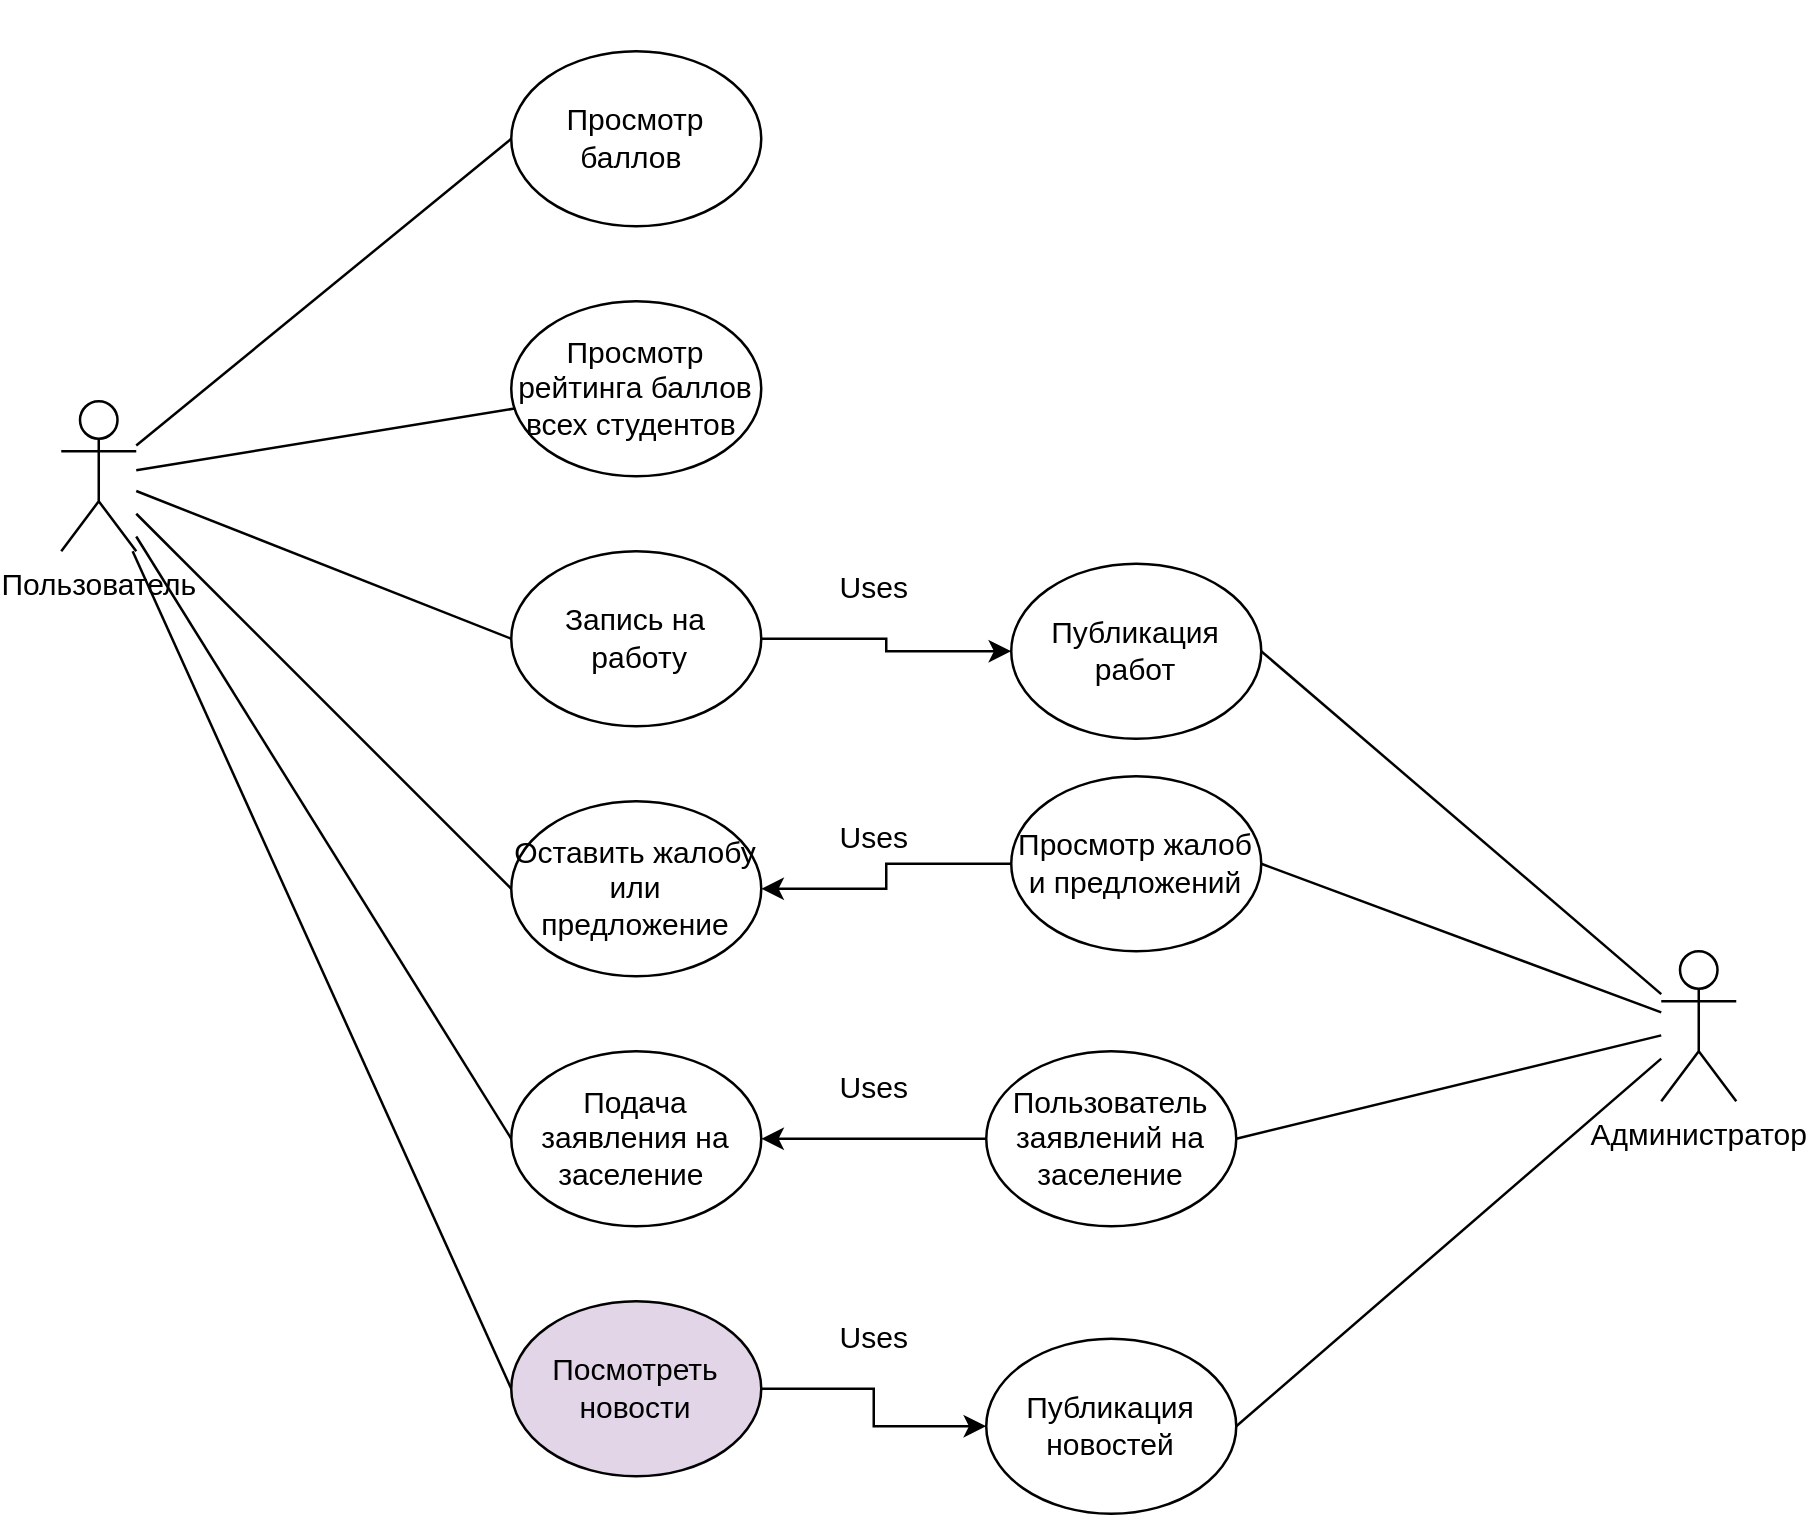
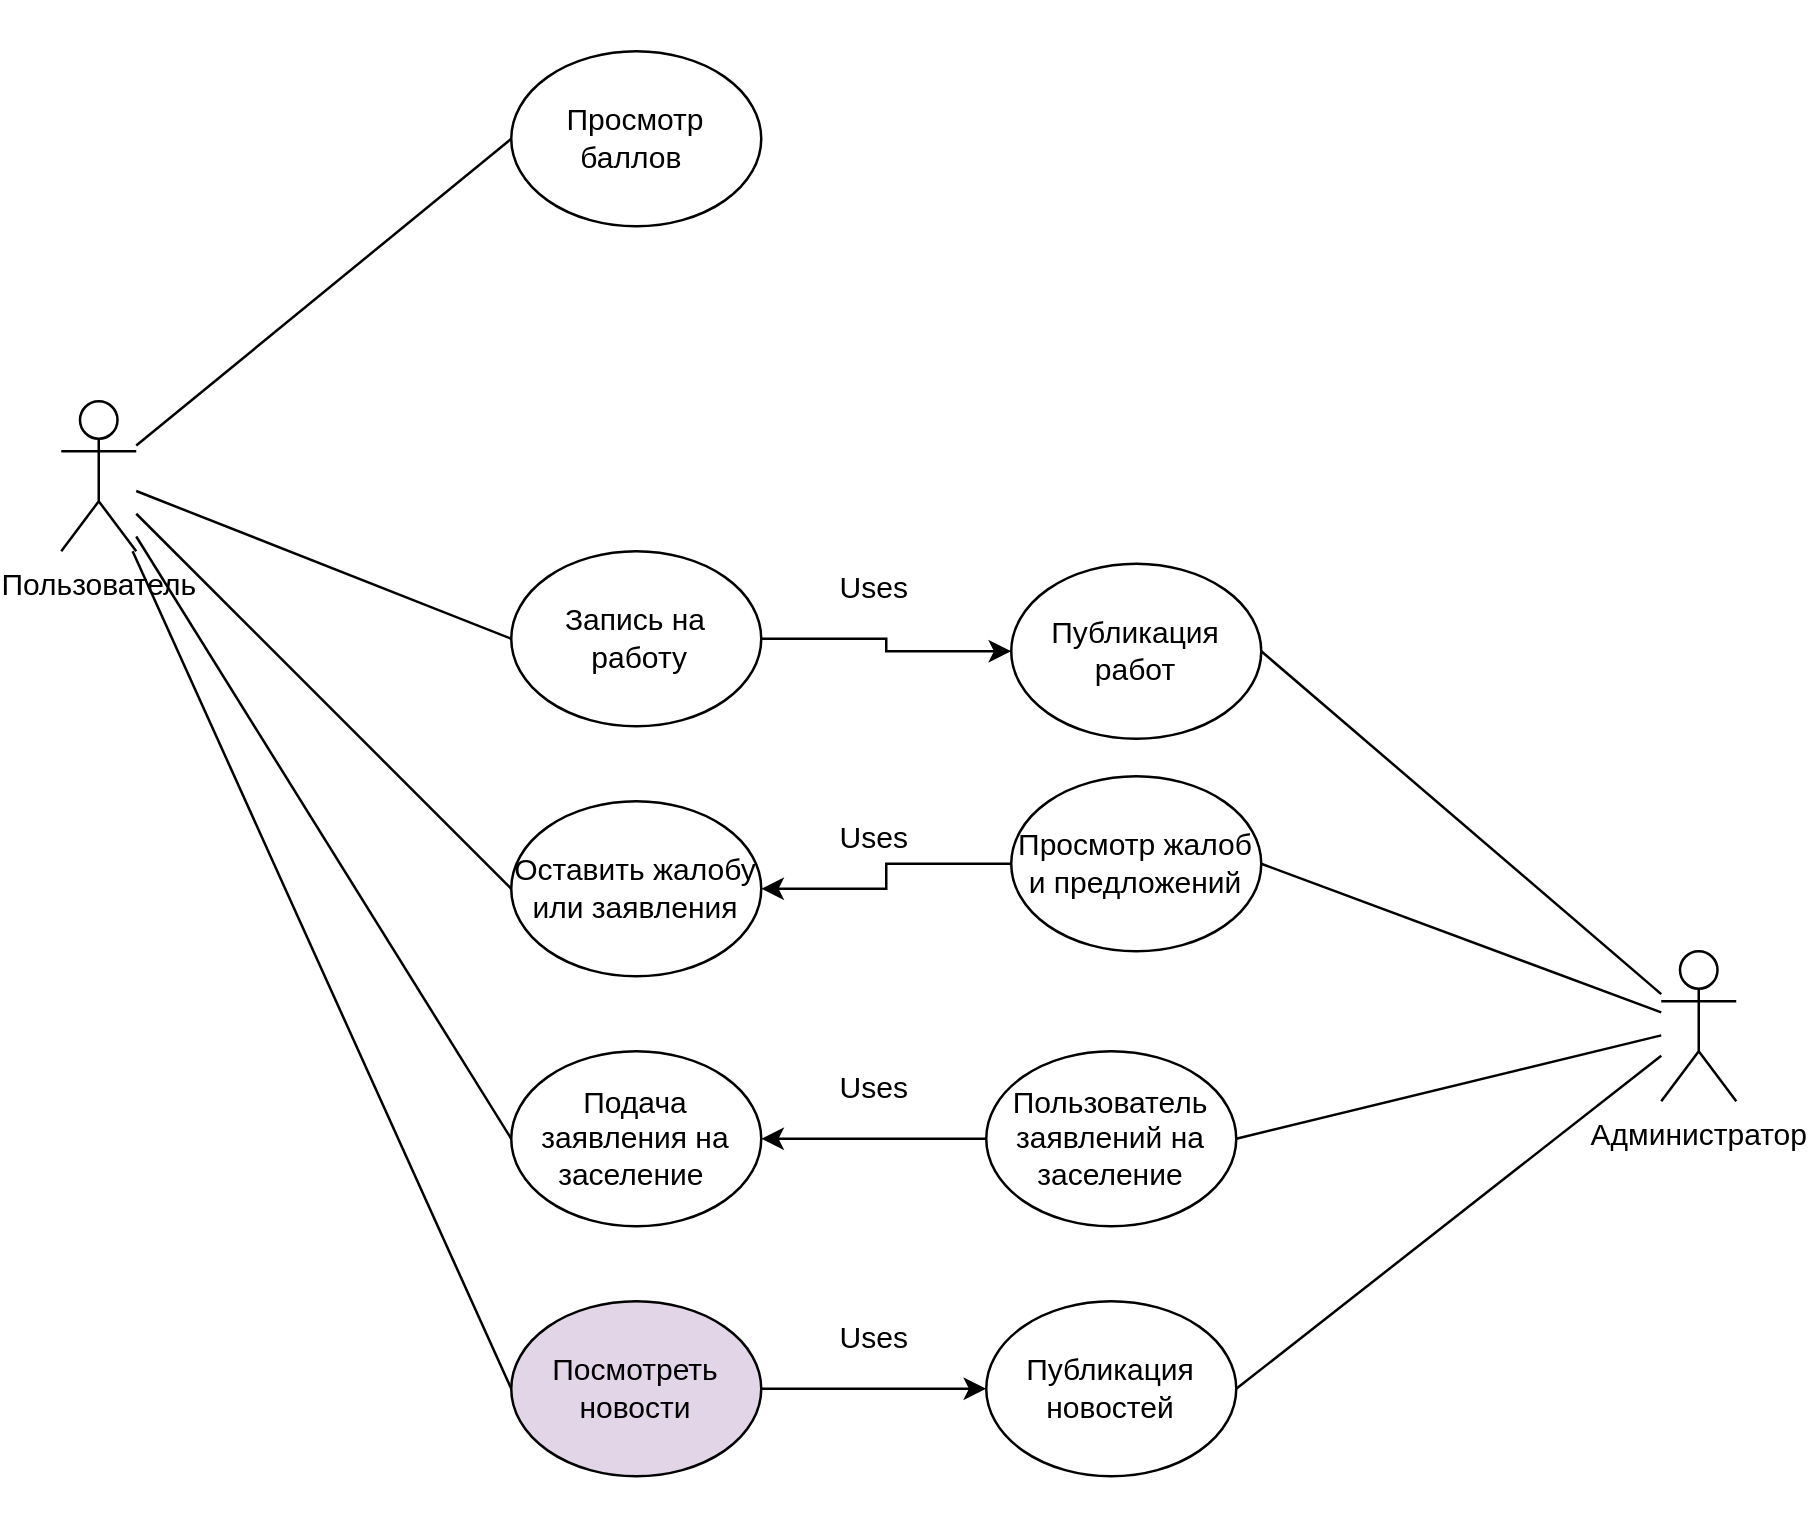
(636, 389) -> none
(325, 439) -> none
(636, 889) -> (636, 889)
(1111, 1426) -> (1111, 1389)
